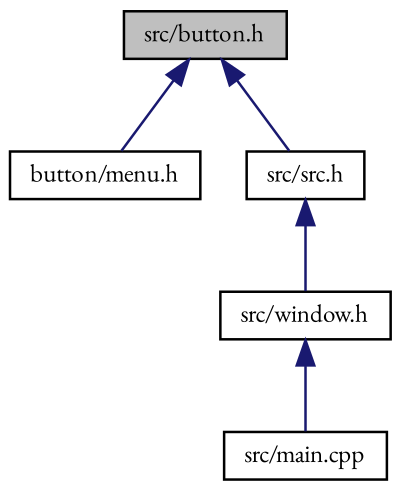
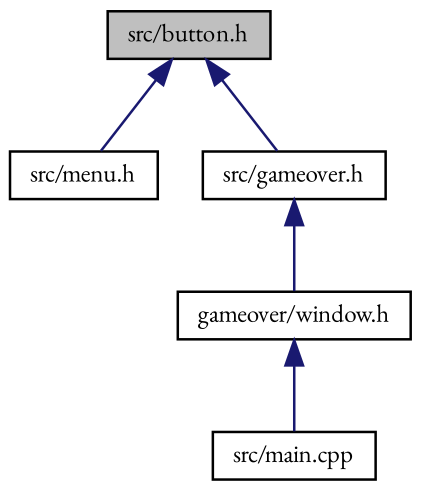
(105, 175) -> (84, 175)
(306, 175) -> (294, 175)
(306, 316) -> (294, 316)
